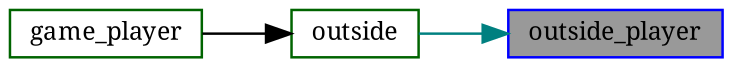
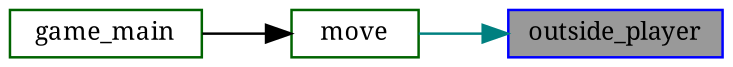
(106, 34) -> (106, 34)
(355, 34) -> (355, 34)
